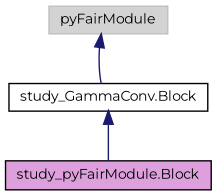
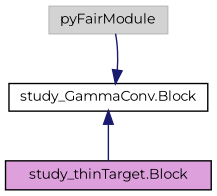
(99, 66) -> (118, 52)
(108, 175) -> (108, 175)
